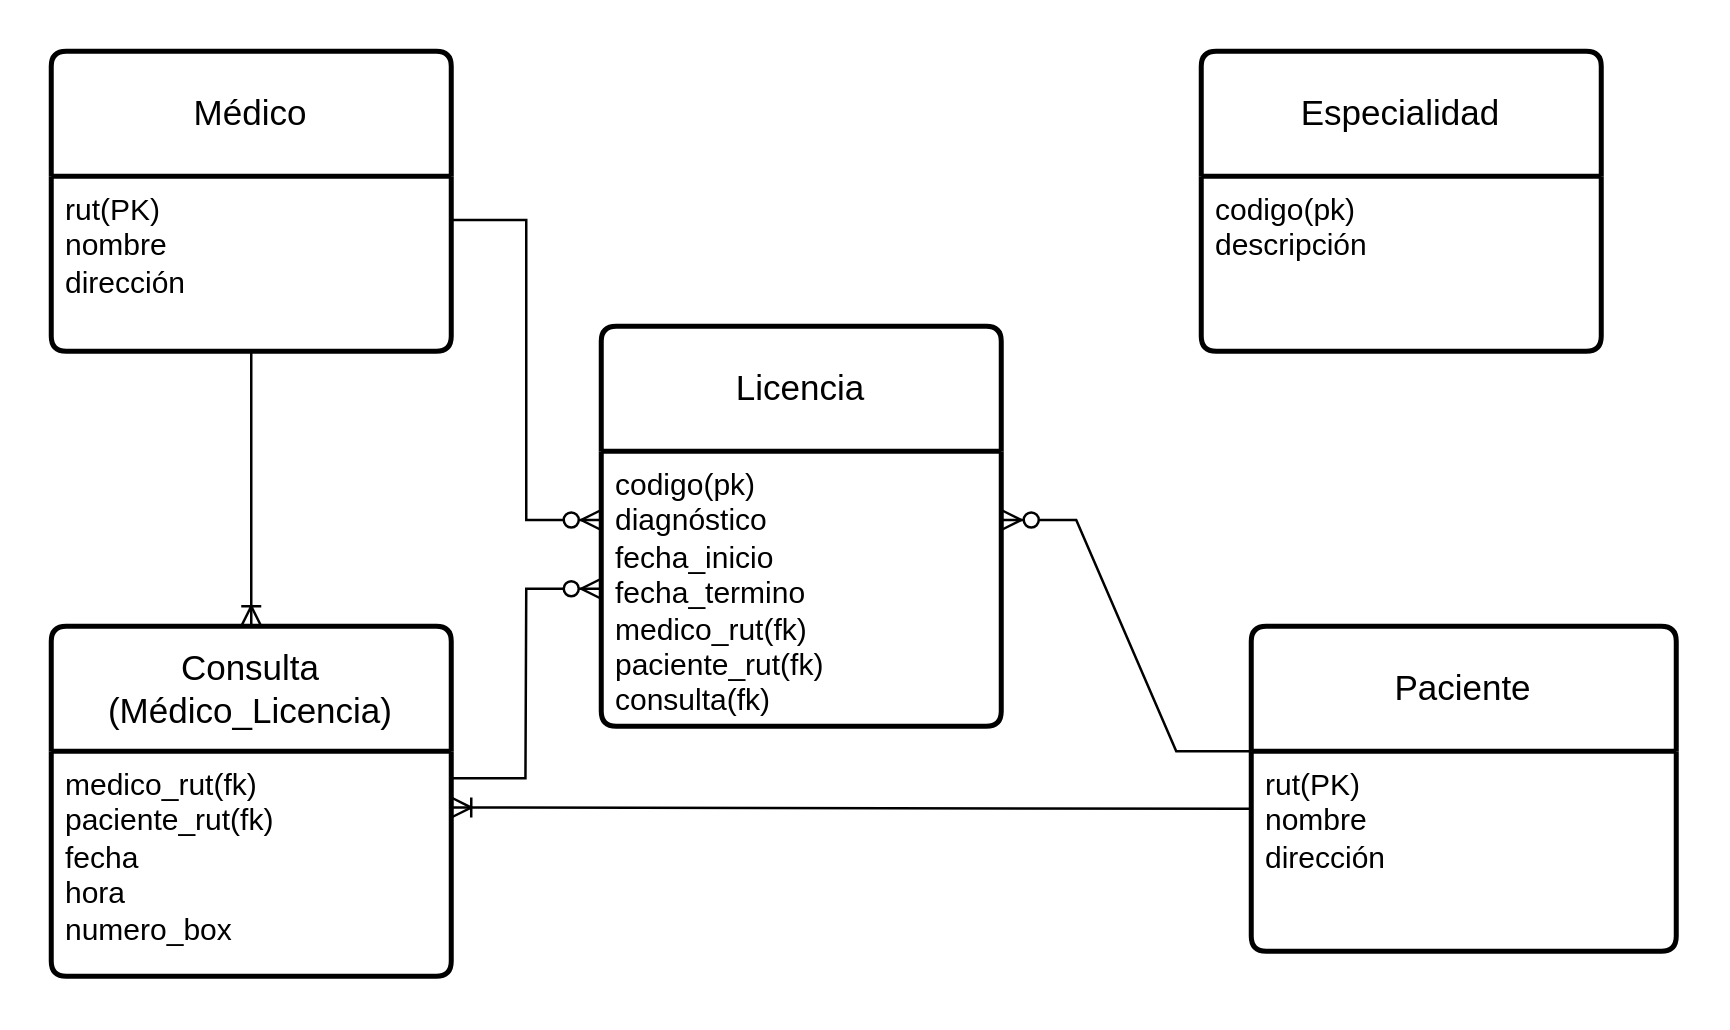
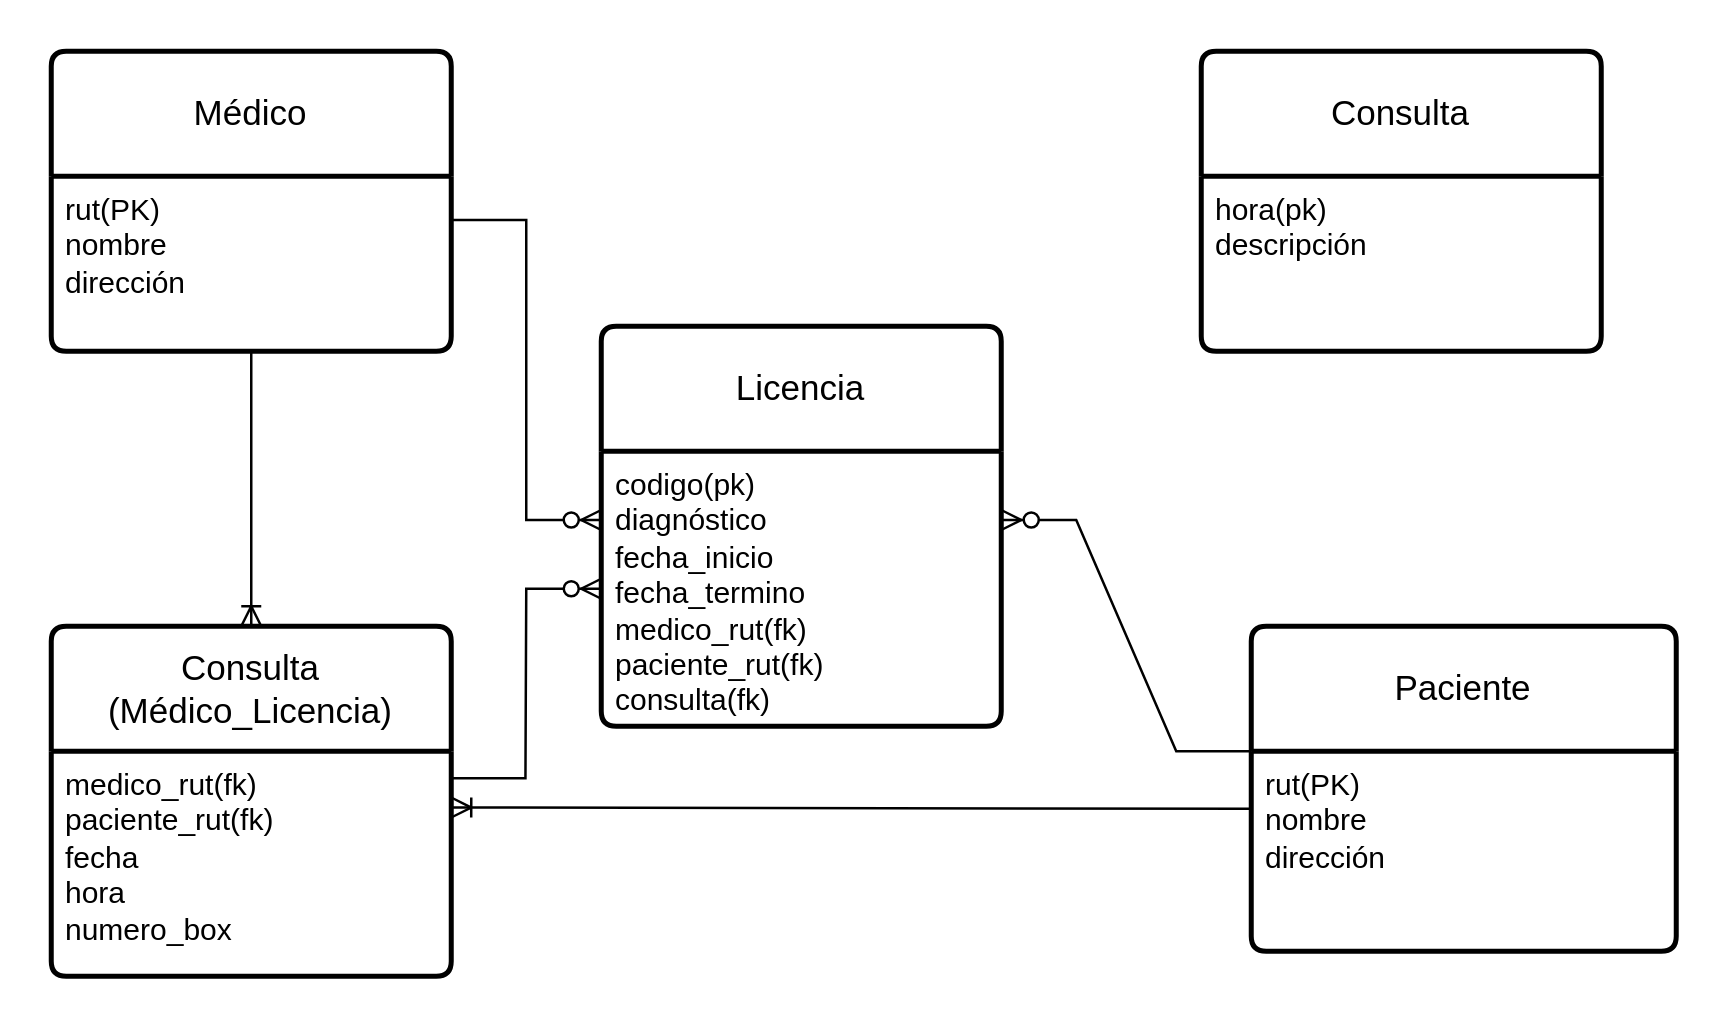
(1401, 114) -> (1401, 114)
(1301, 230) -> (1301, 230)
